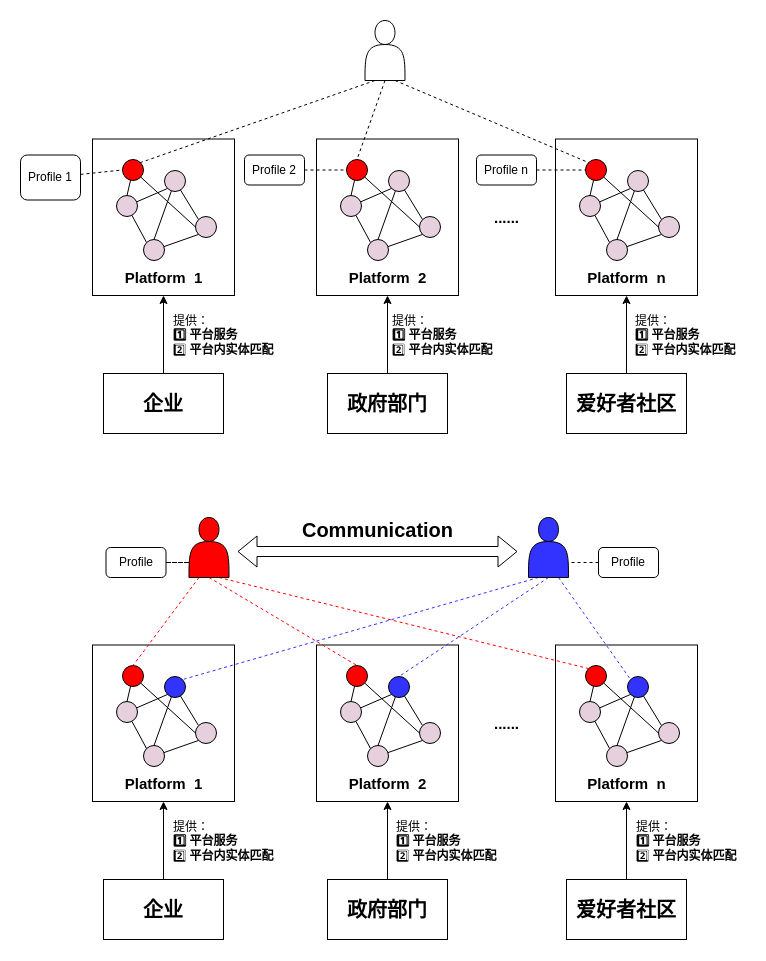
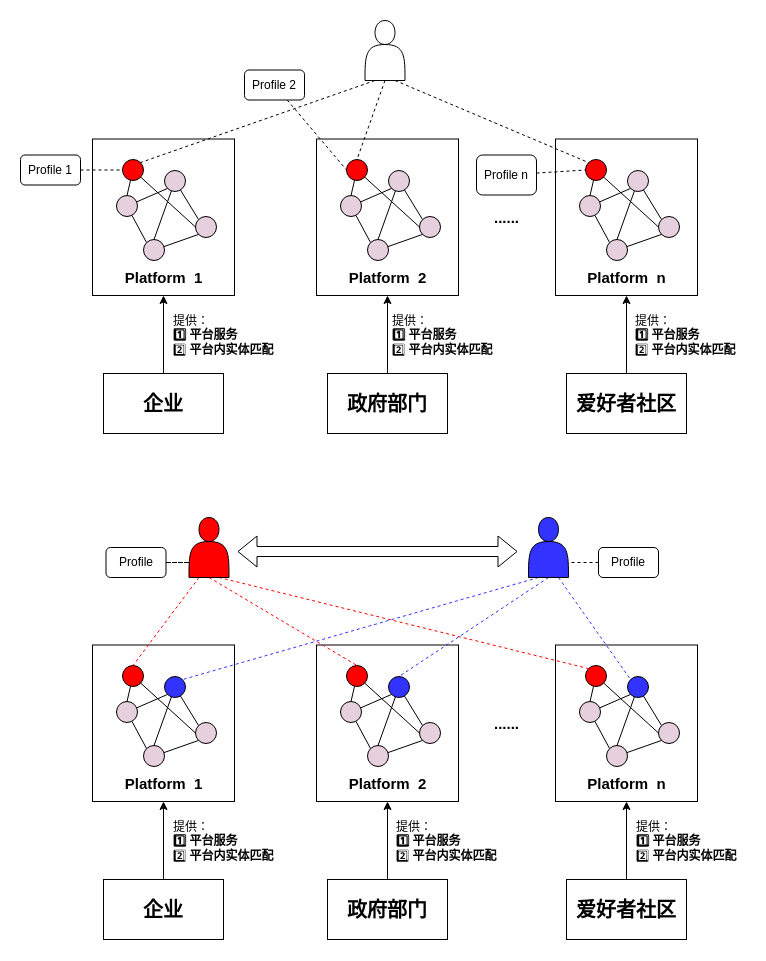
(275, 170) -> (275, 85)
(507, 170) -> (507, 175)
(51, 178) -> (51, 170)
(378, 530) -> none
